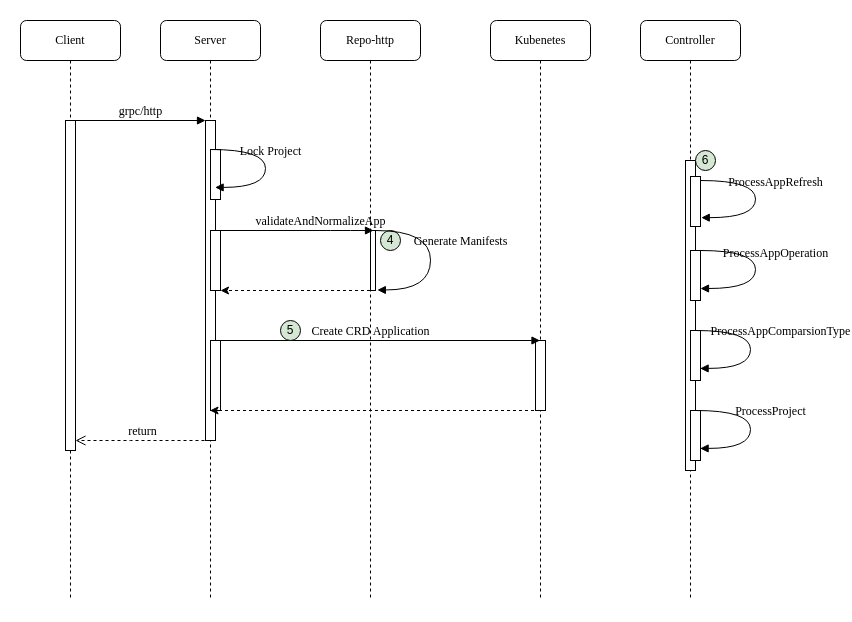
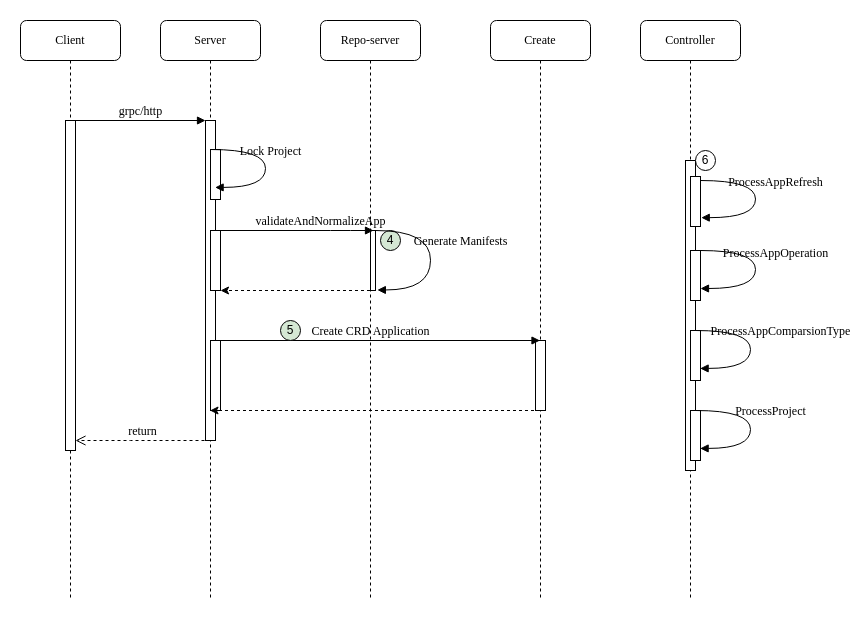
(371, 41) -> (371, 41)
(541, 41) -> (541, 41)
(706, 161) -> (706, 161)
